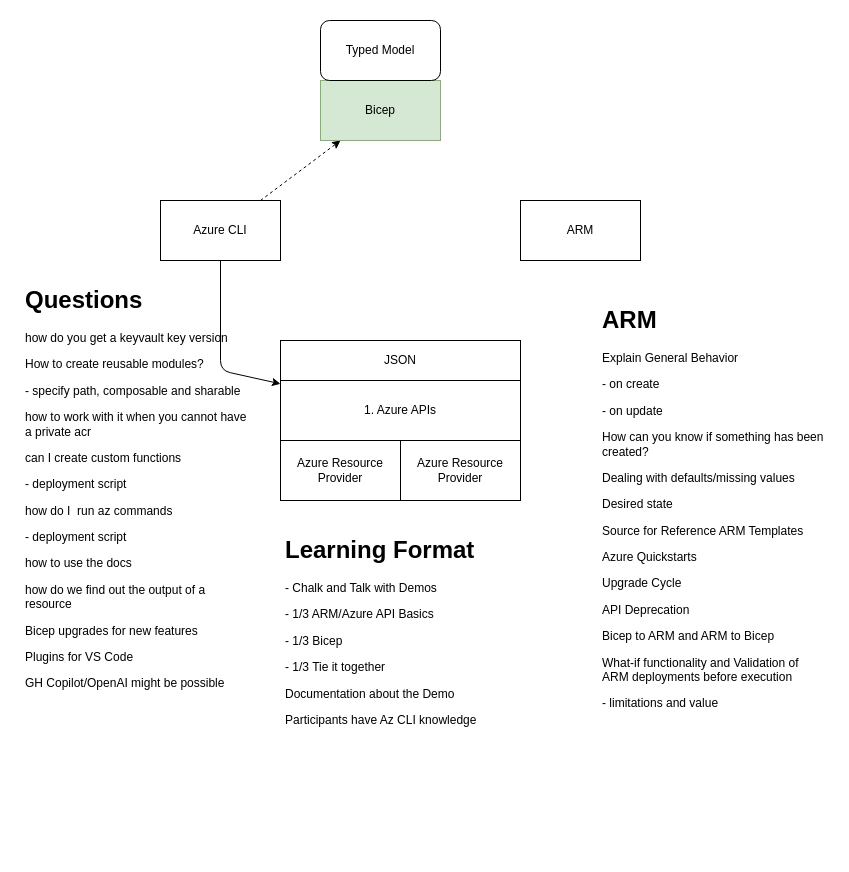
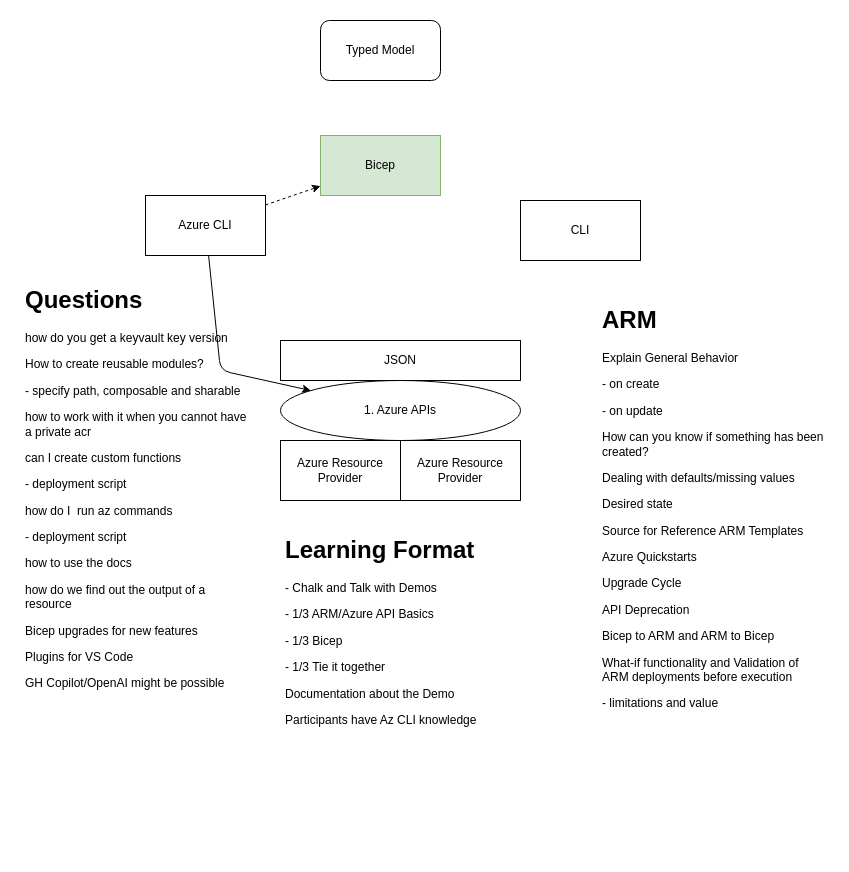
(381, 111) -> (381, 166)
(221, 231) -> (206, 226)
(581, 231) -> (581, 231)
(401, 411) -> (401, 411)
